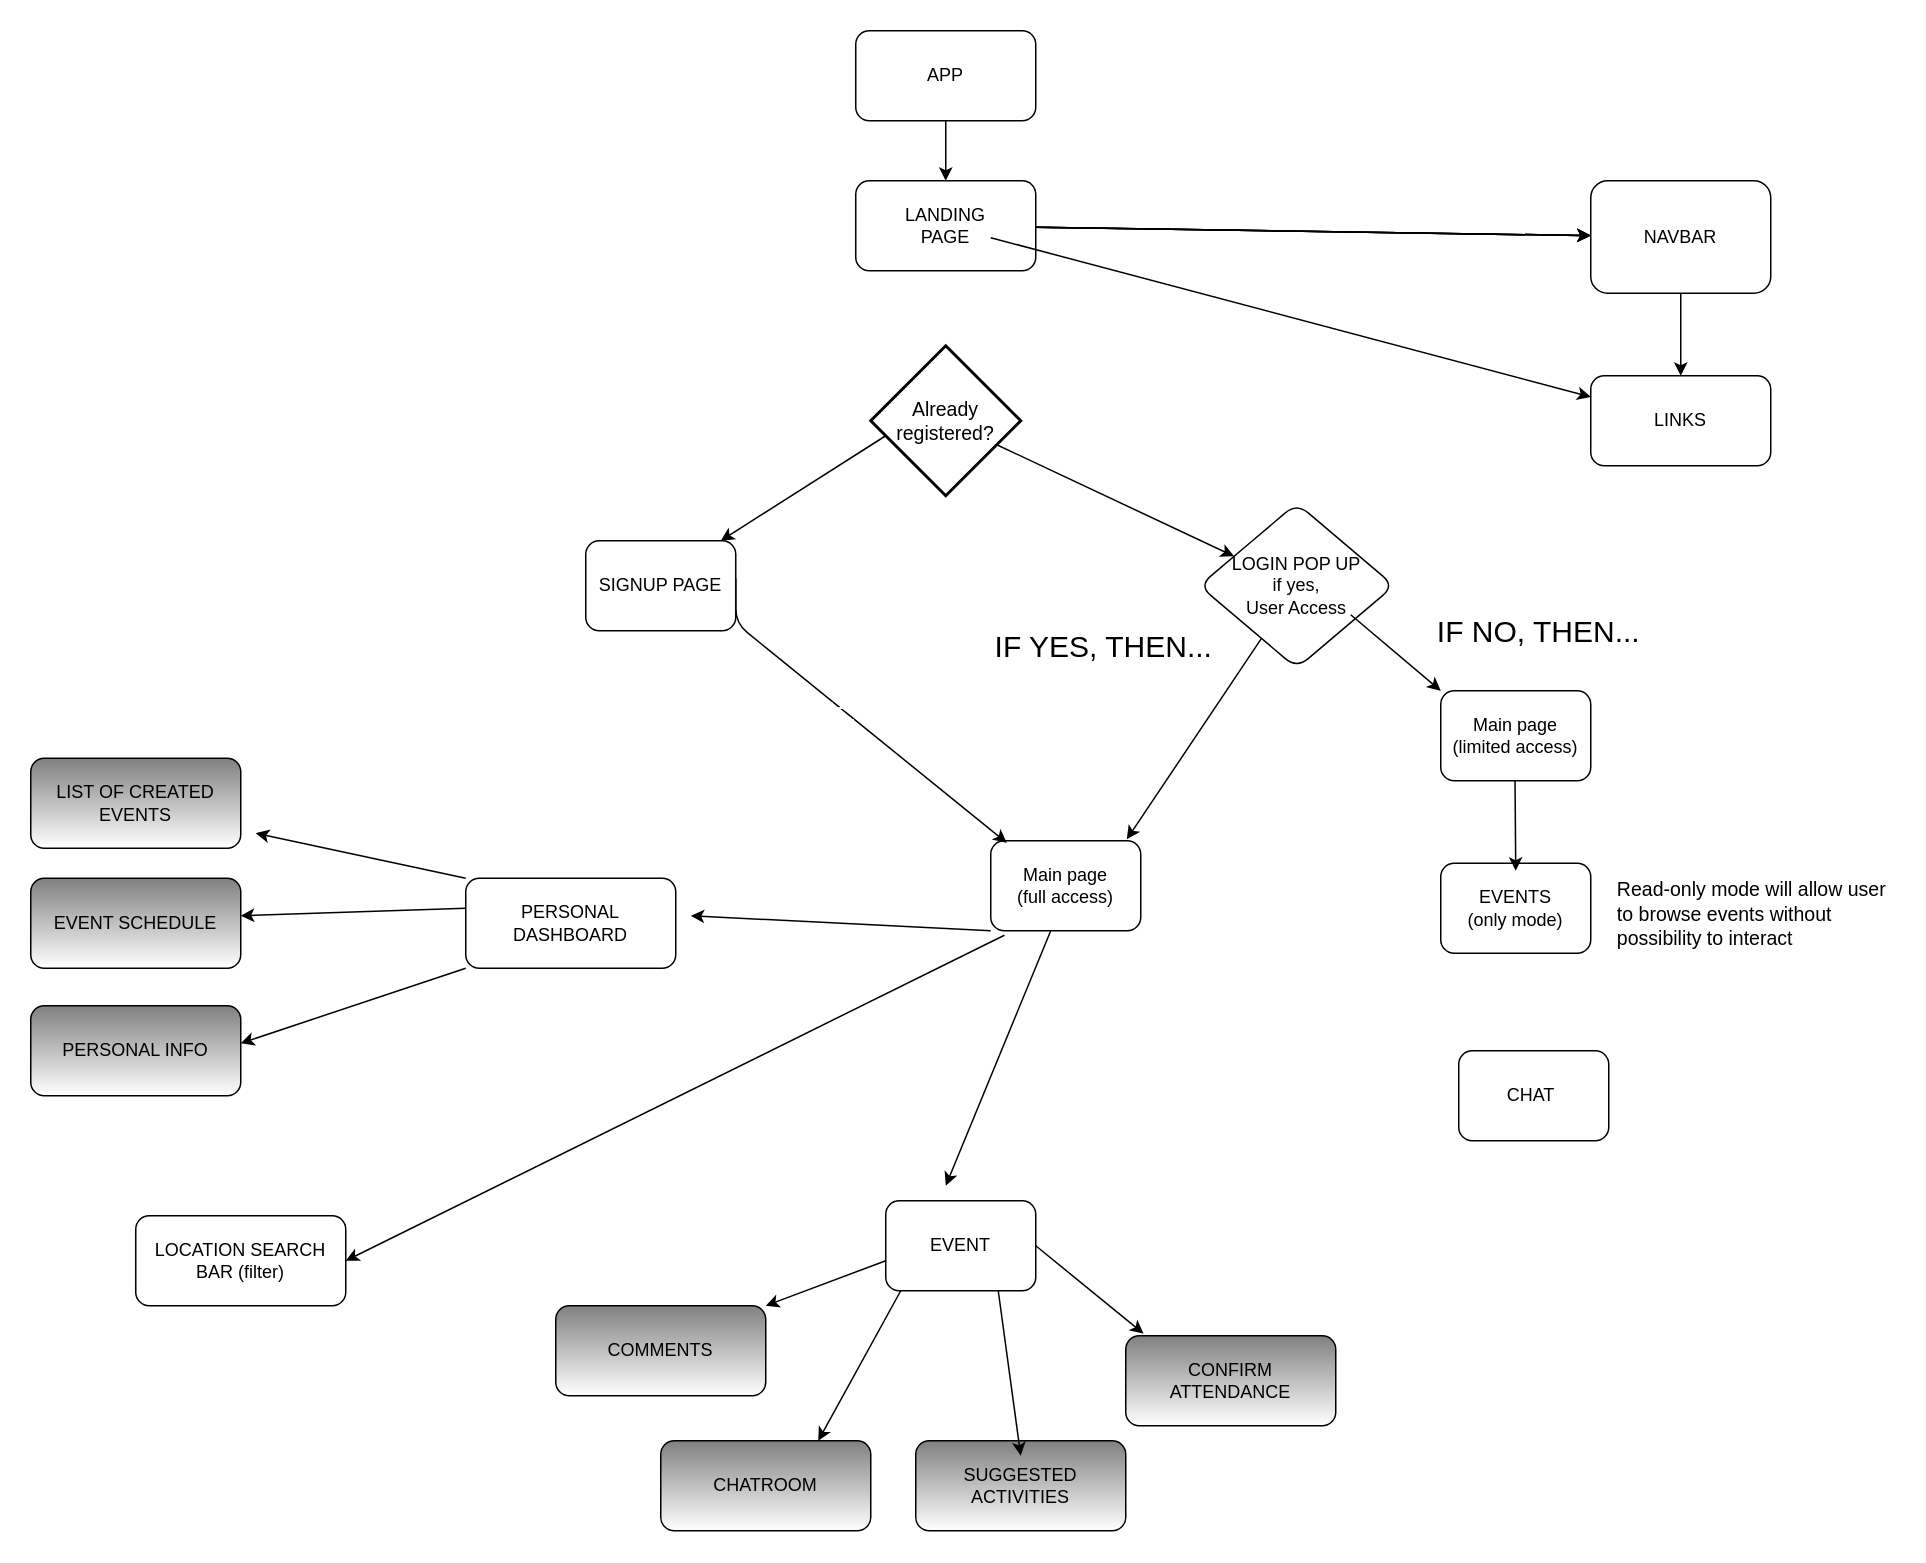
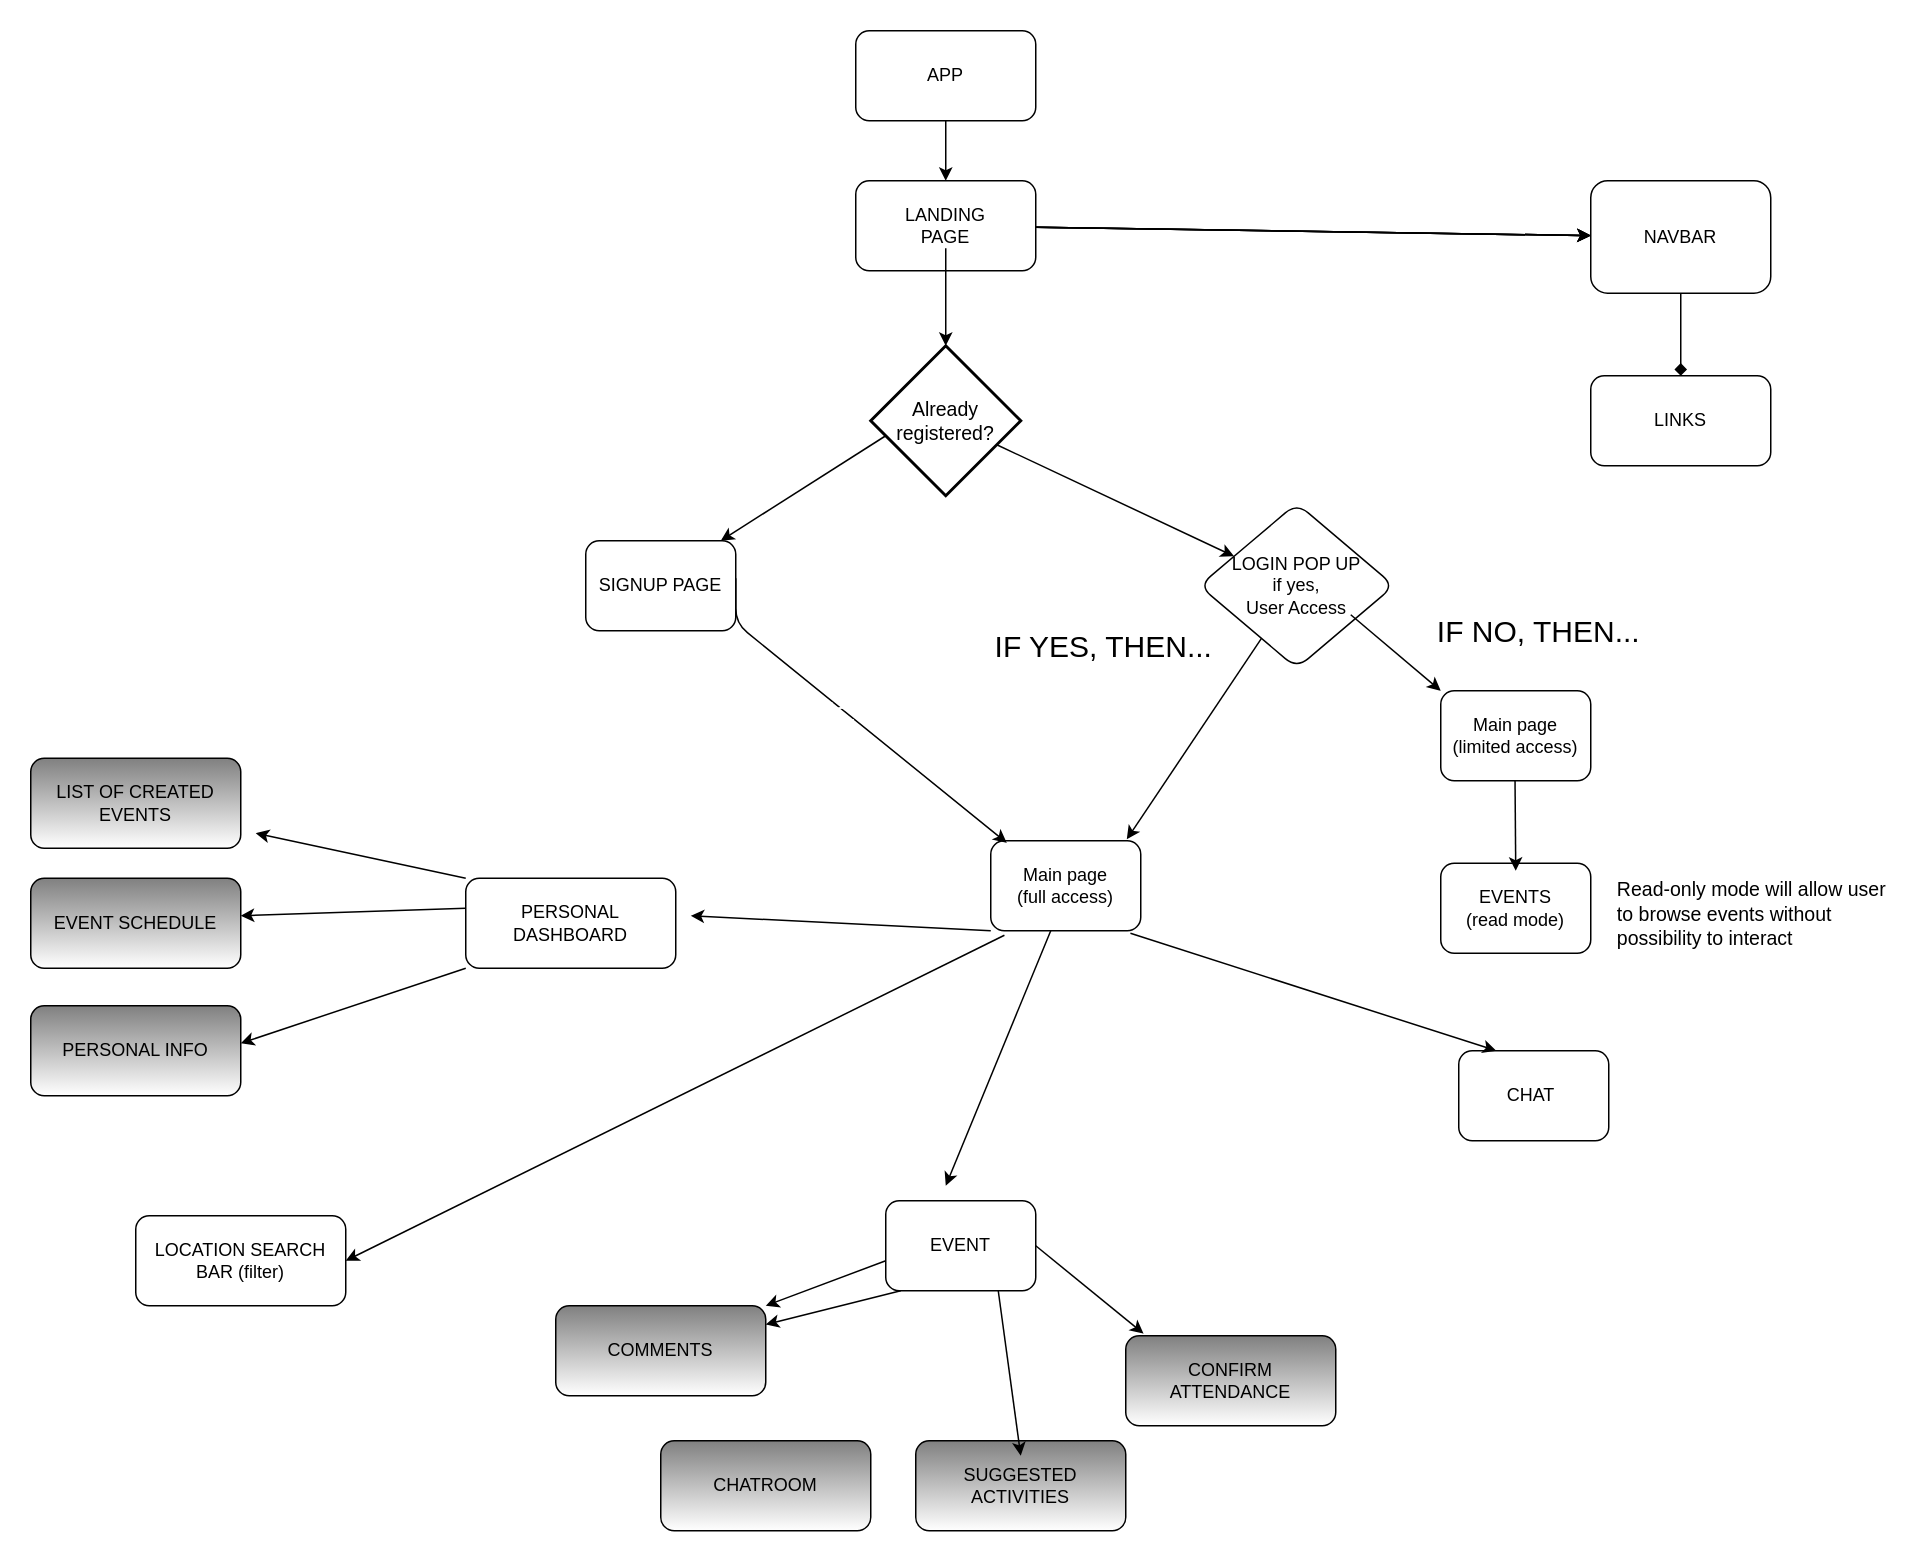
(1286, 316) -> (946, 292)
(1681, 364) -> (1681, 363)
(1516, 908) -> (1516, 908)
none -> (1309, 991)
(862, 1361) -> (838, 1306)
